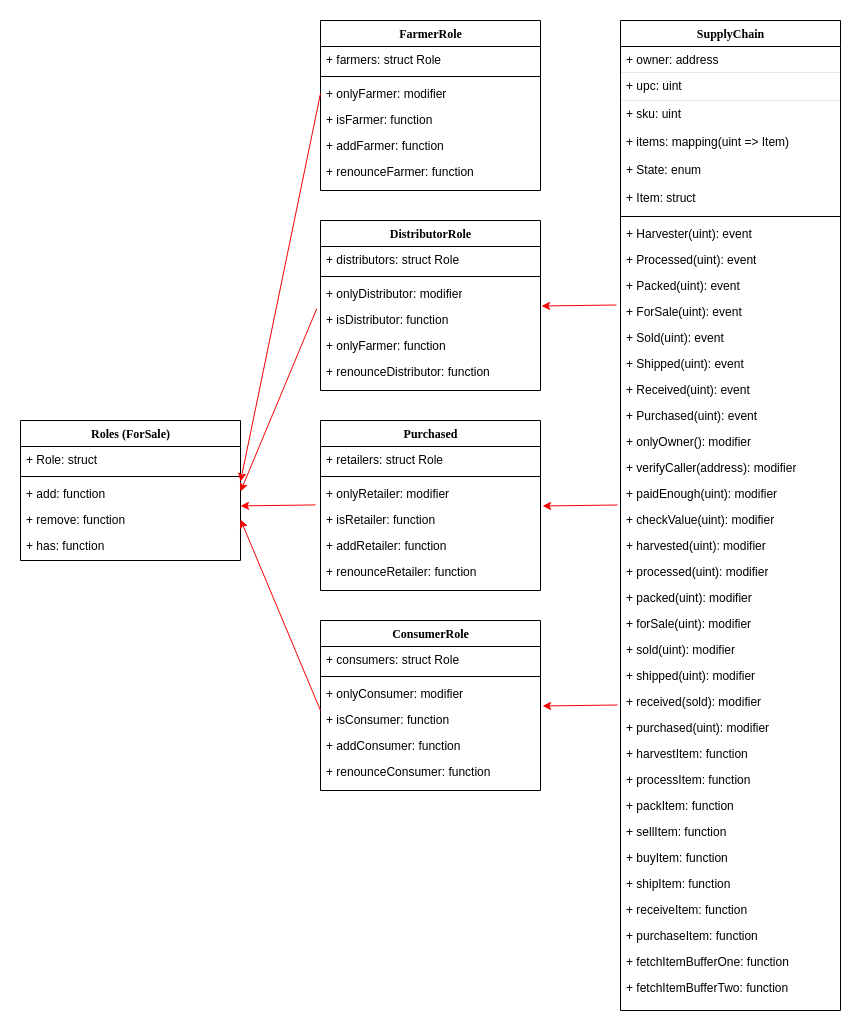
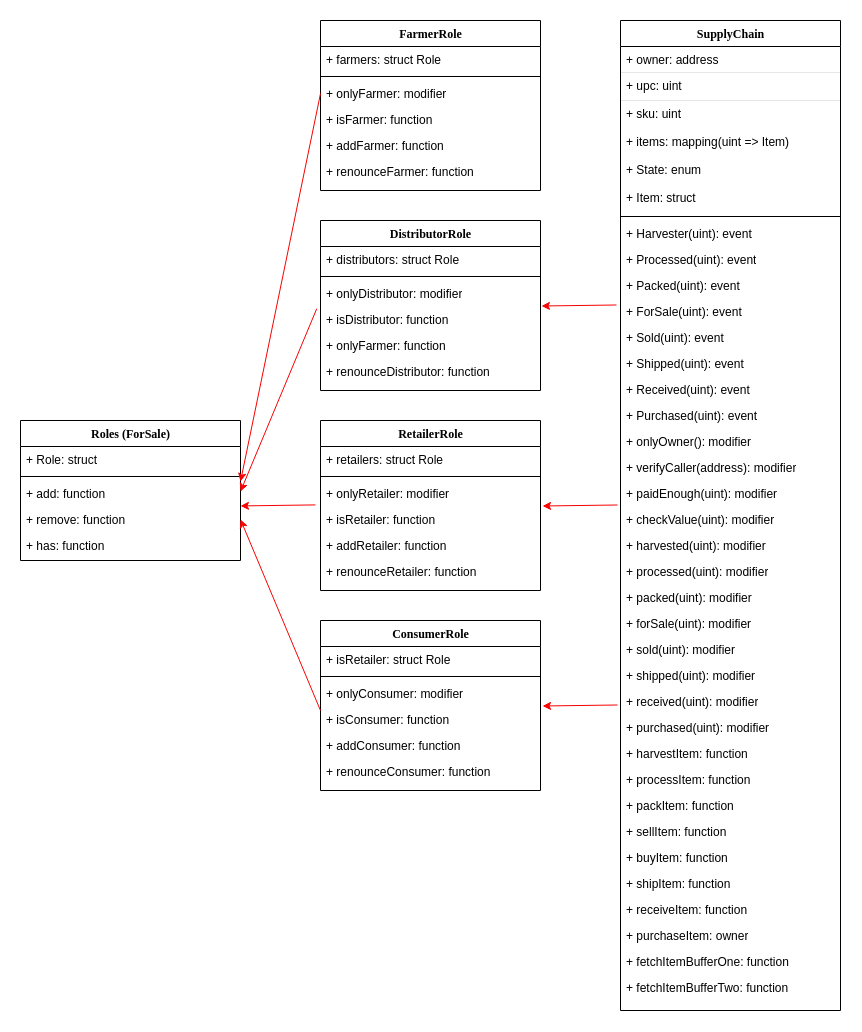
(431, 435) -> (431, 435)
(399, 661) -> (398, 661)
(703, 703) -> (703, 703)
(701, 937) -> (692, 937)
